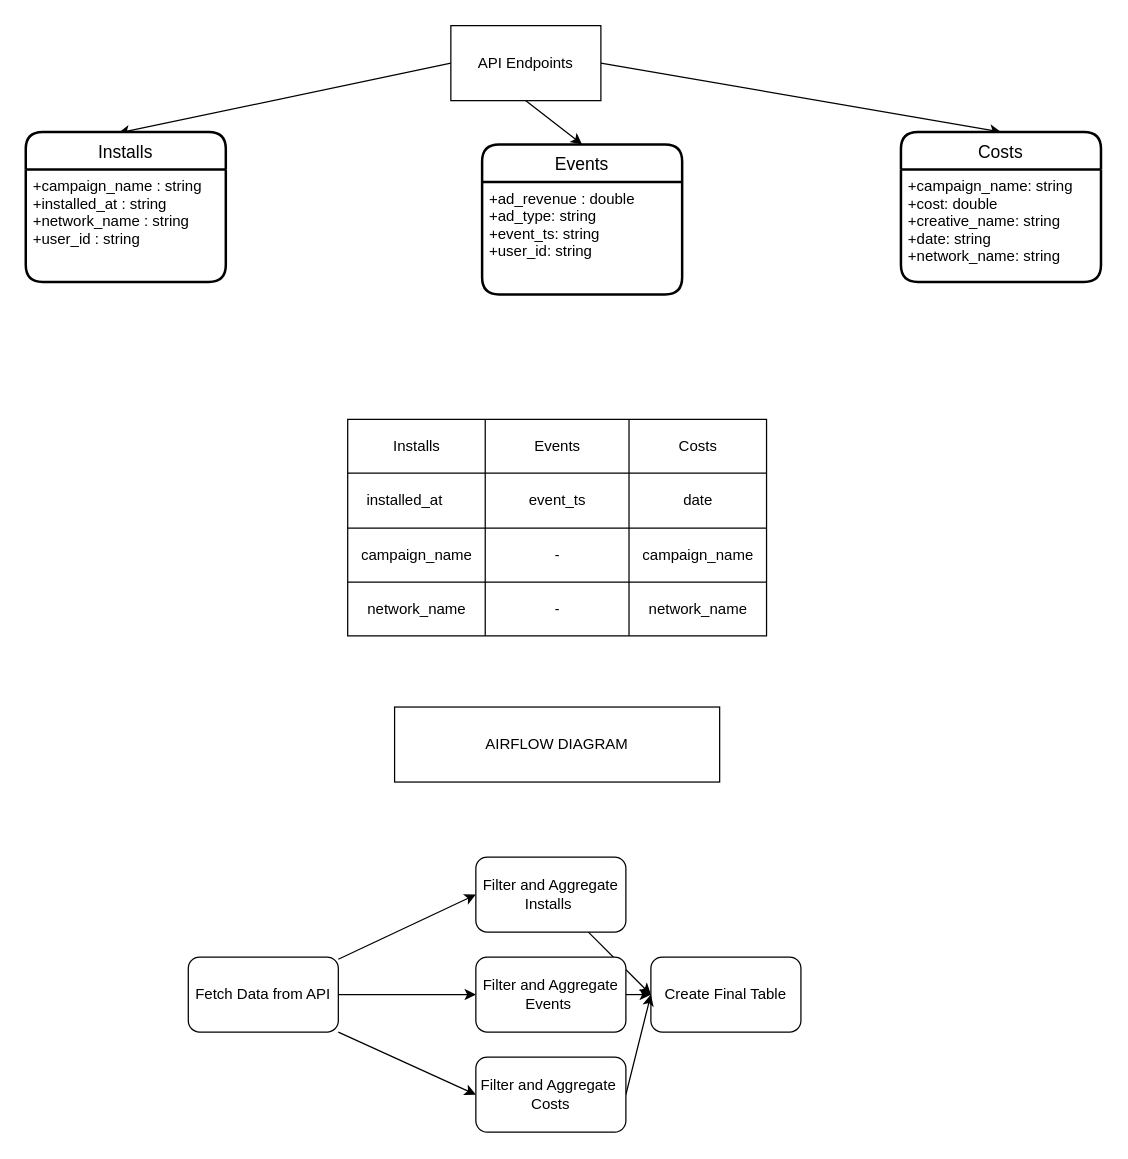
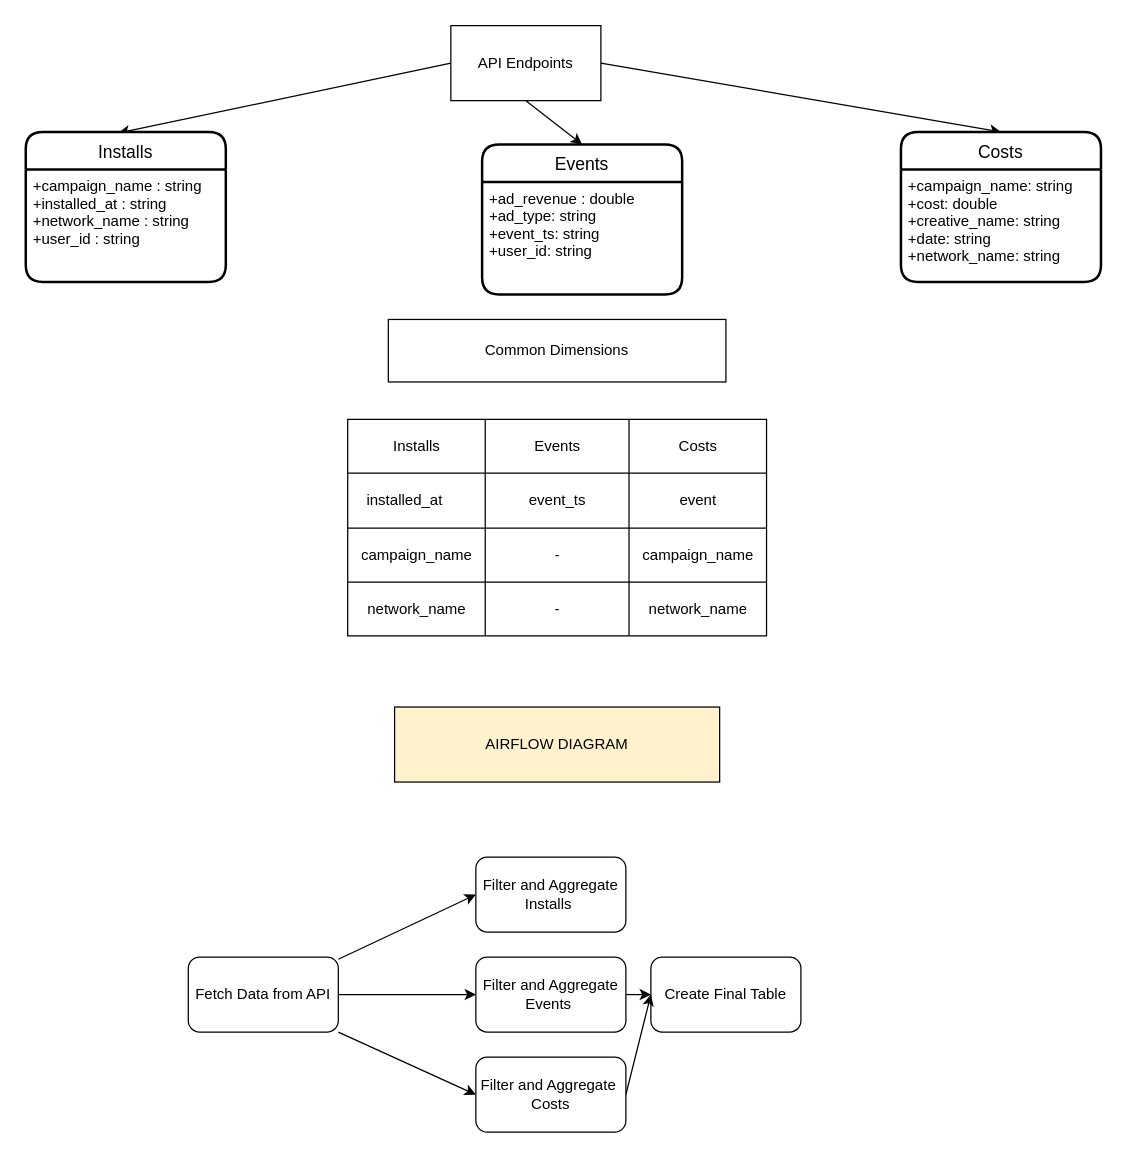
none -> (557, 351)
(698, 501) -> (698, 501)
(557, 744) -> (557, 744)
(601, 945) -> none
